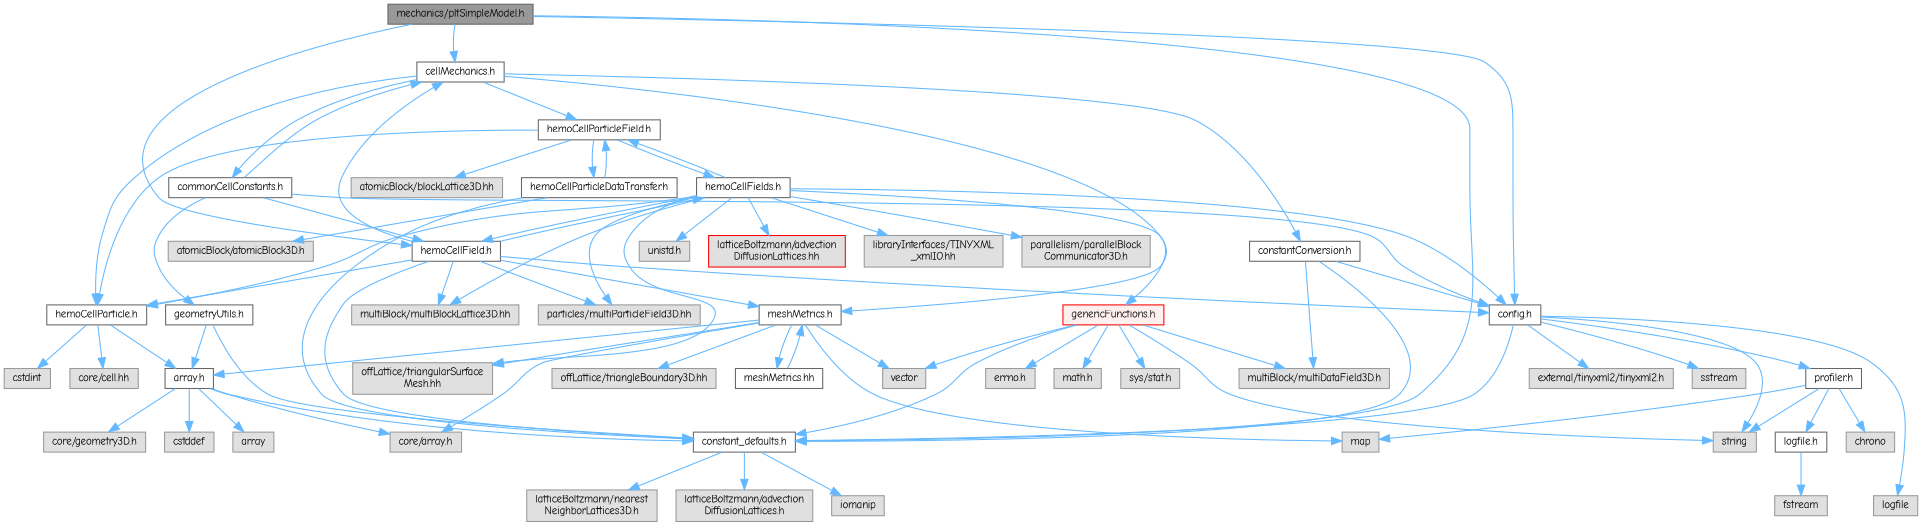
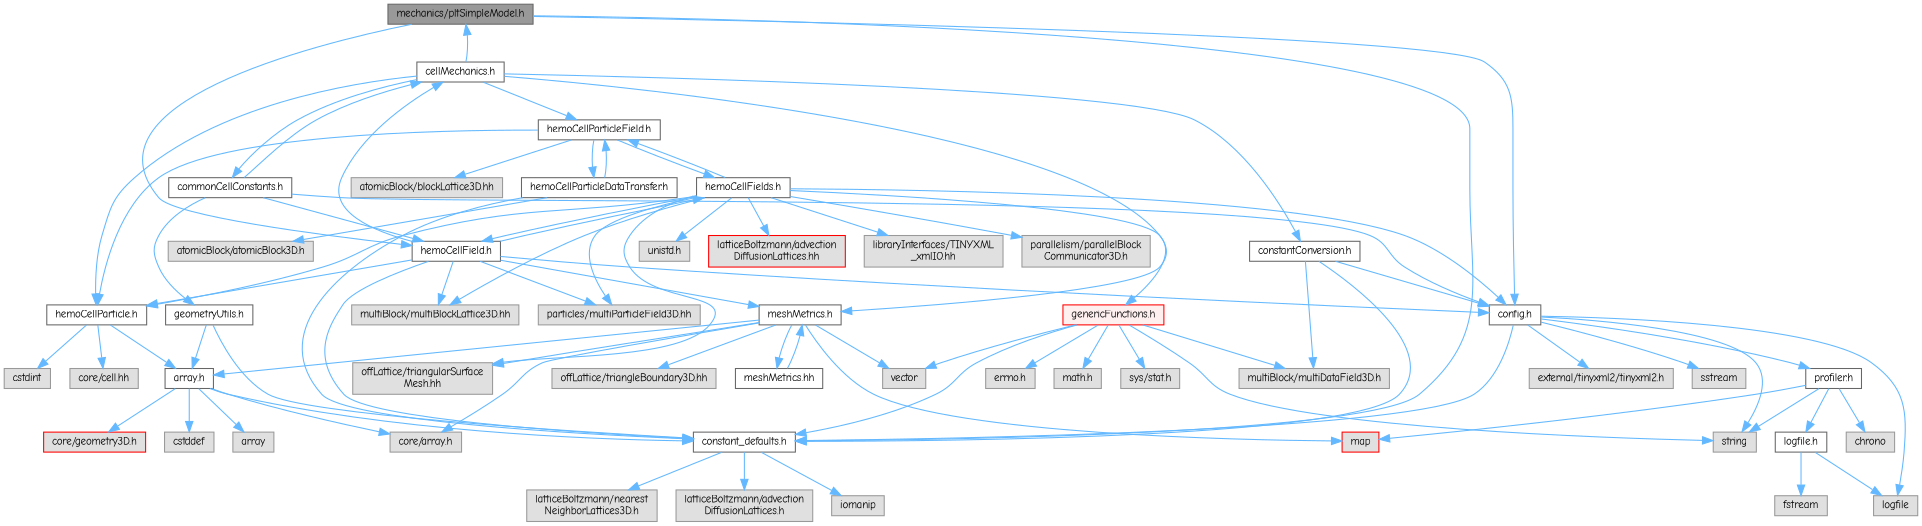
(454, 38) -> (467, 49)
(95, 442) -> (95, 442)
(1360, 442) -> (1360, 442)
none -> (1844, 471)
